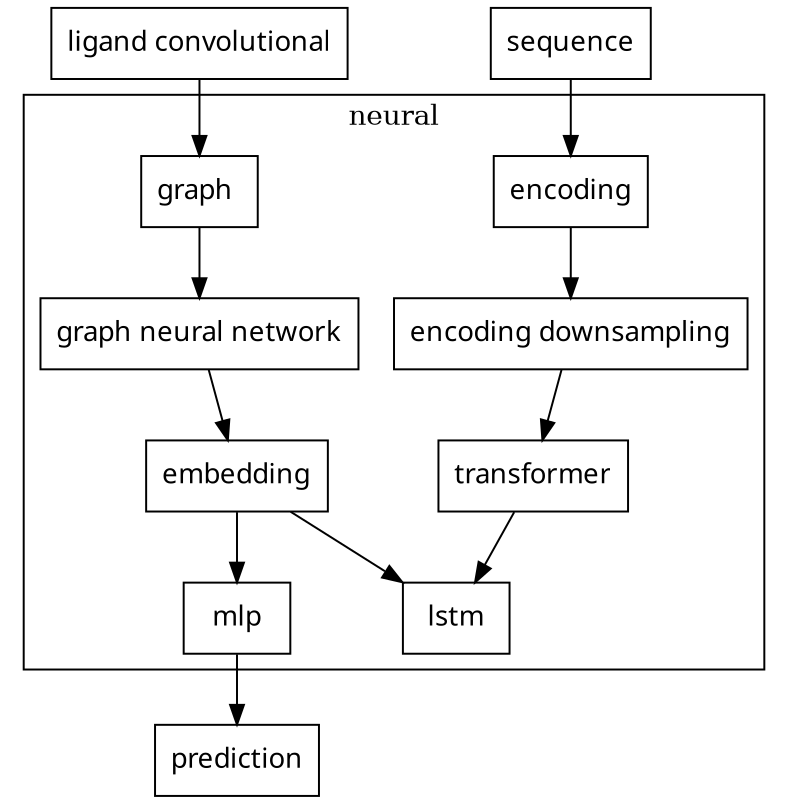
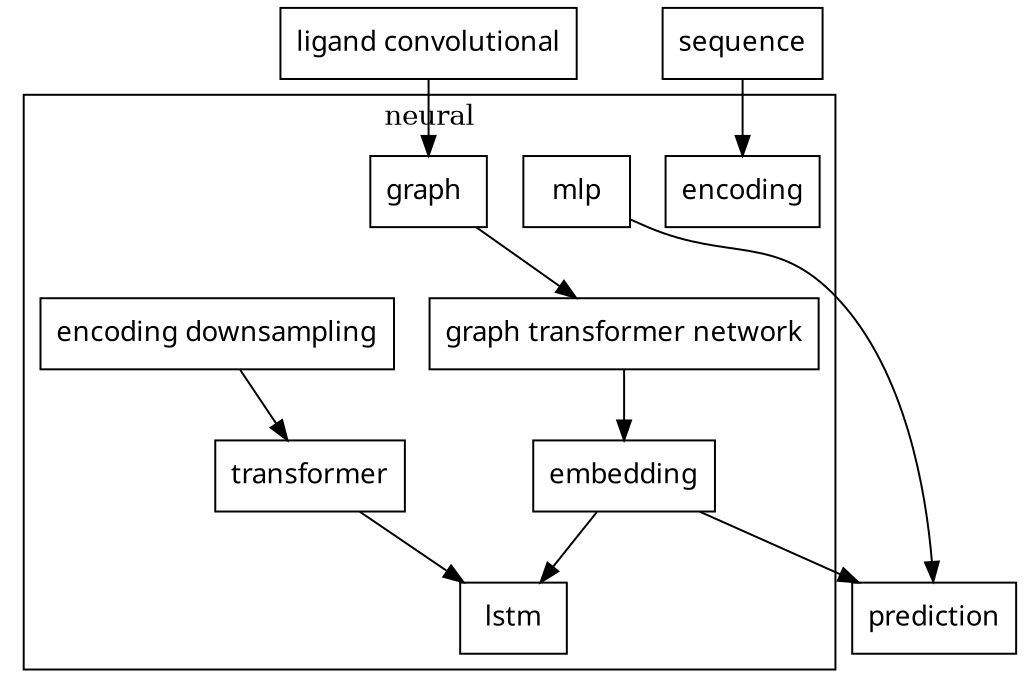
(571, 253) -> none
(199, 334) -> (624, 334)
(237, 537) -> (770, 543)
